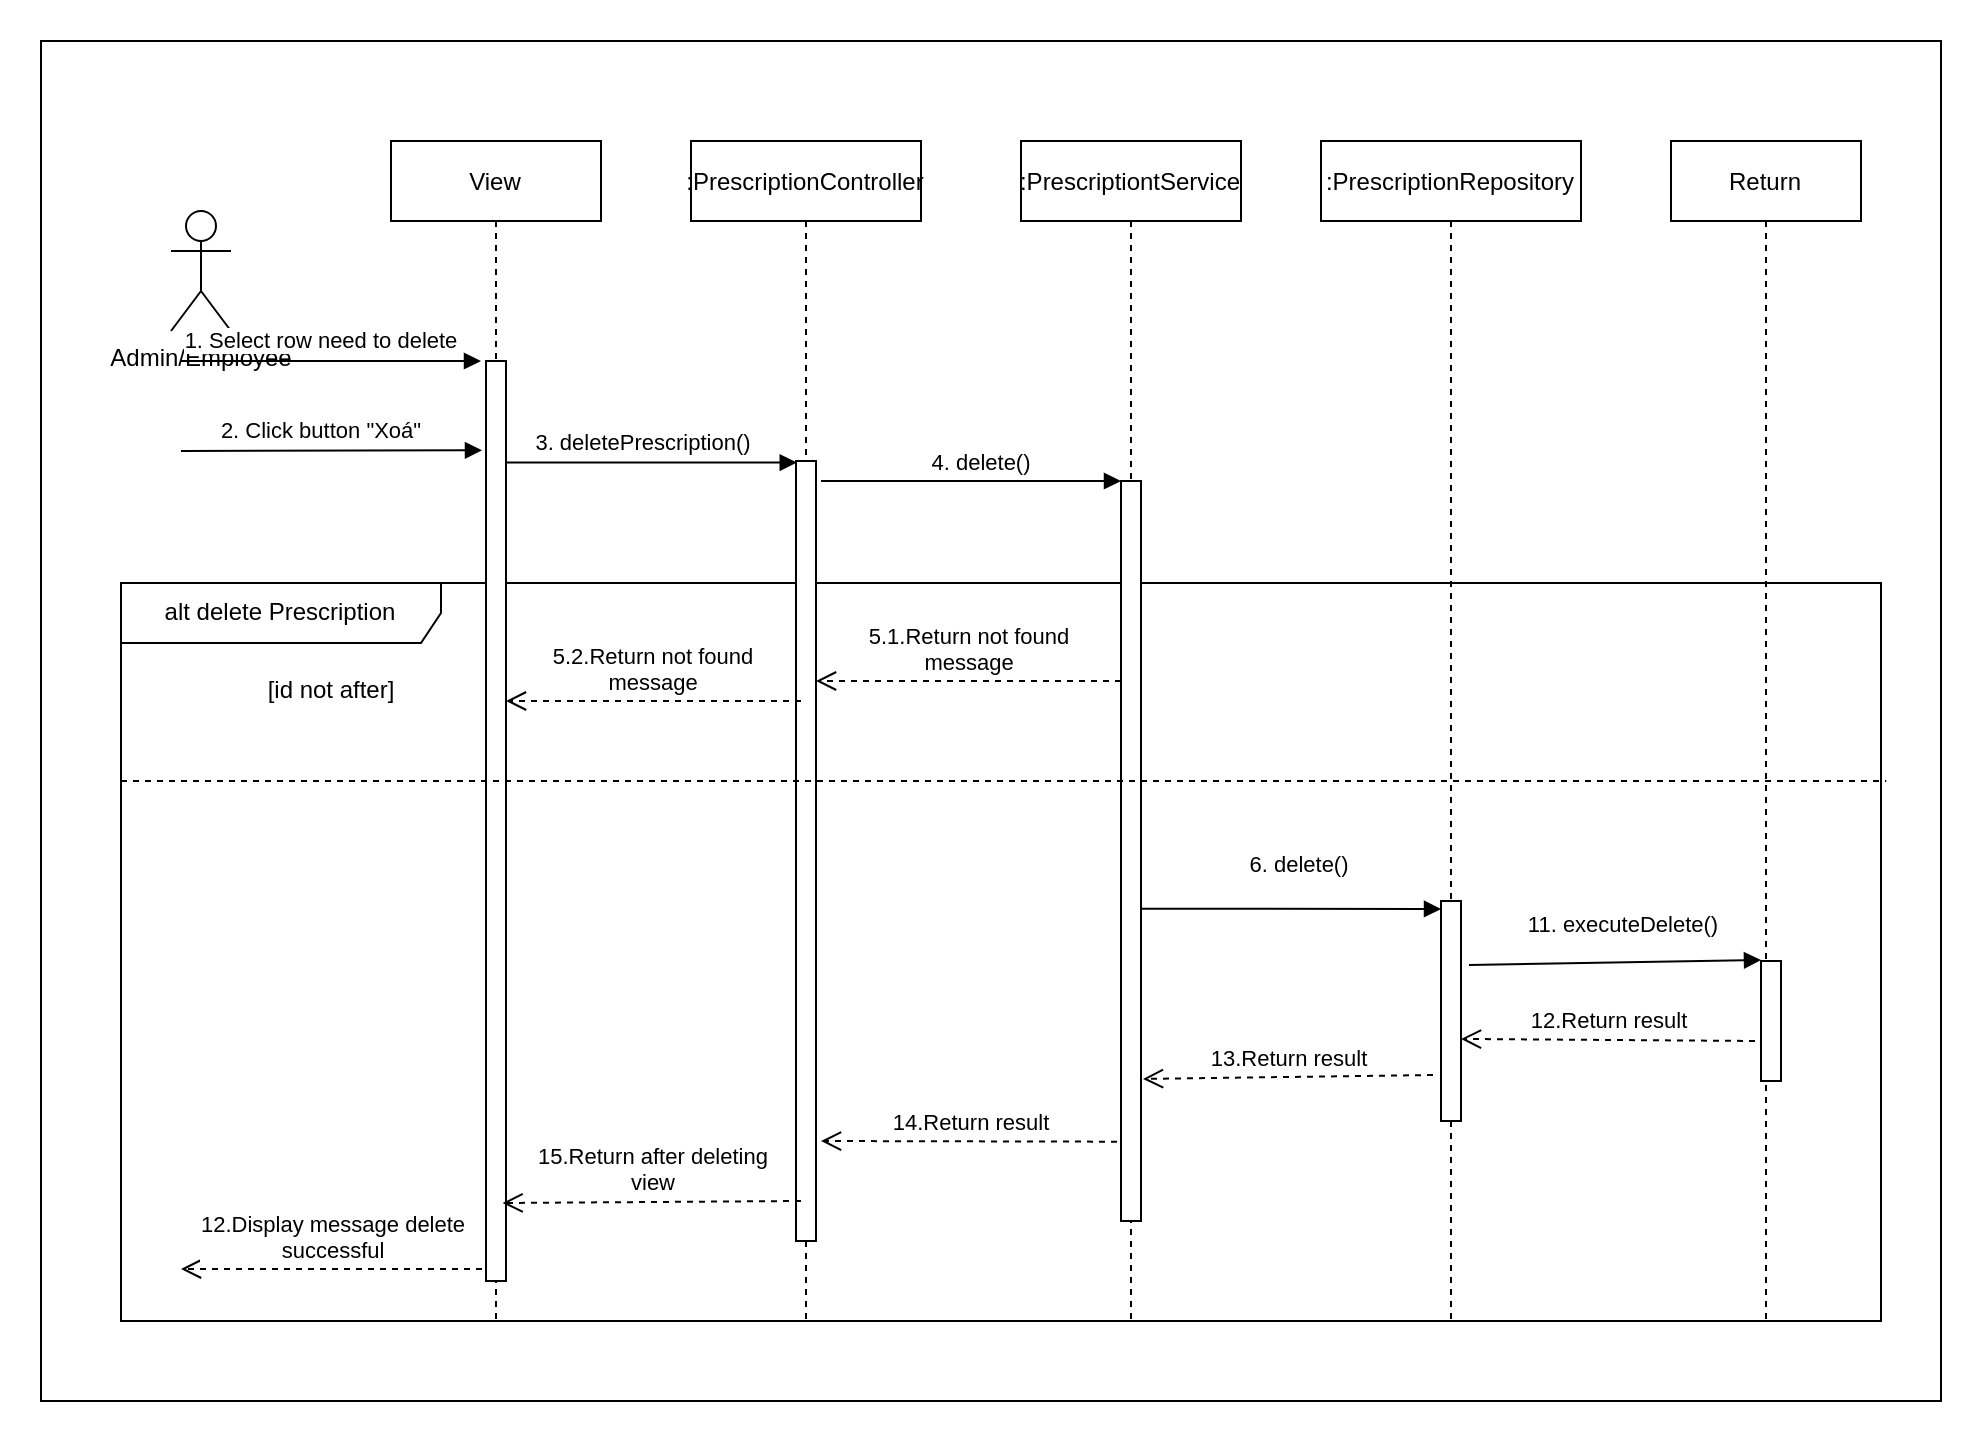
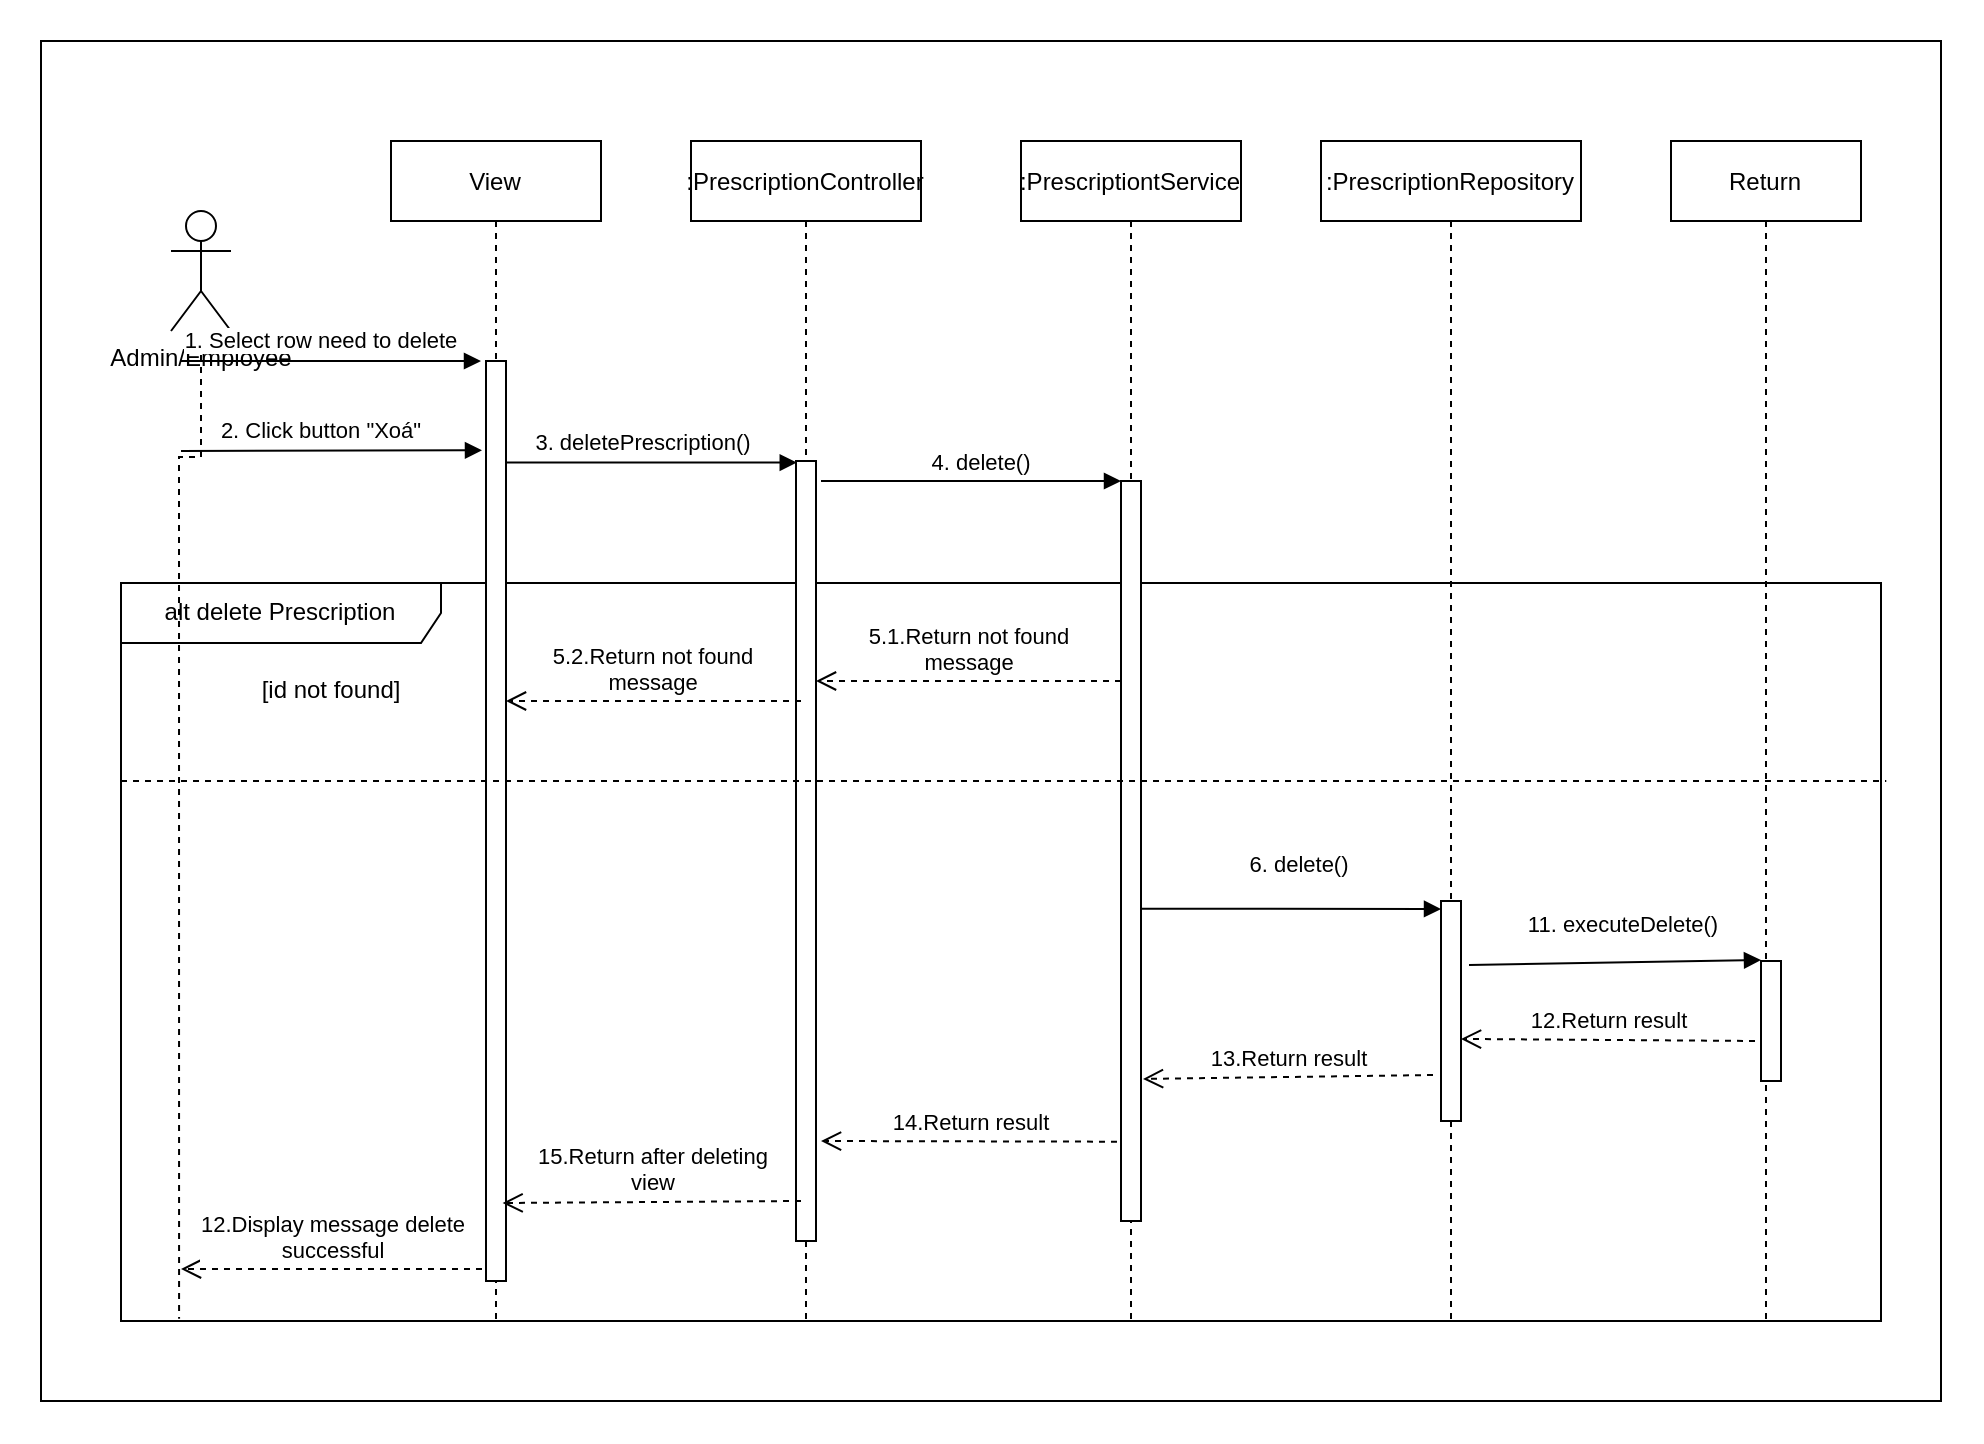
(332, 691) -> (332, 691)
none -> (179, 1052)
